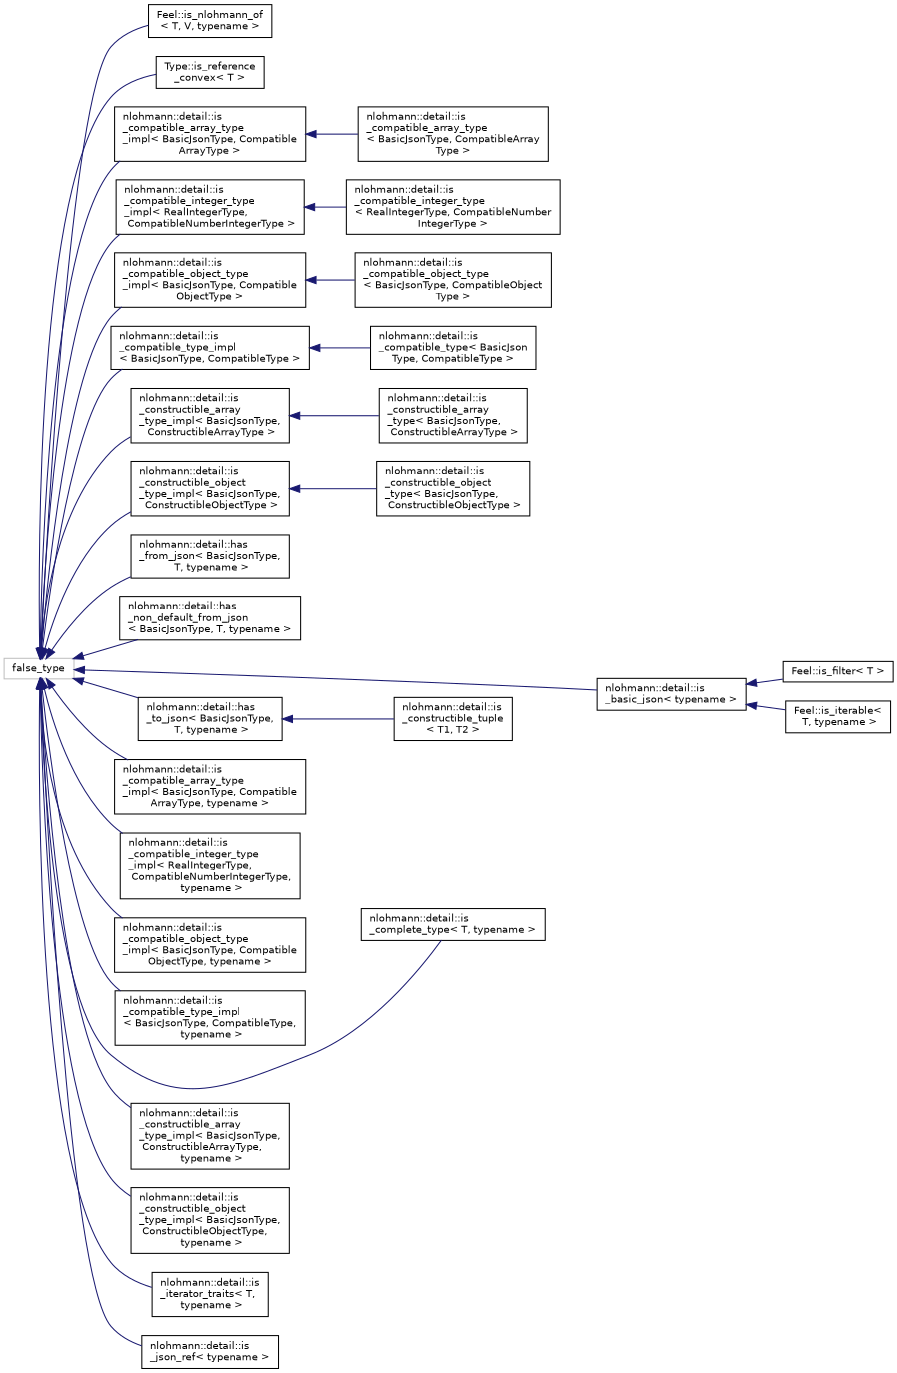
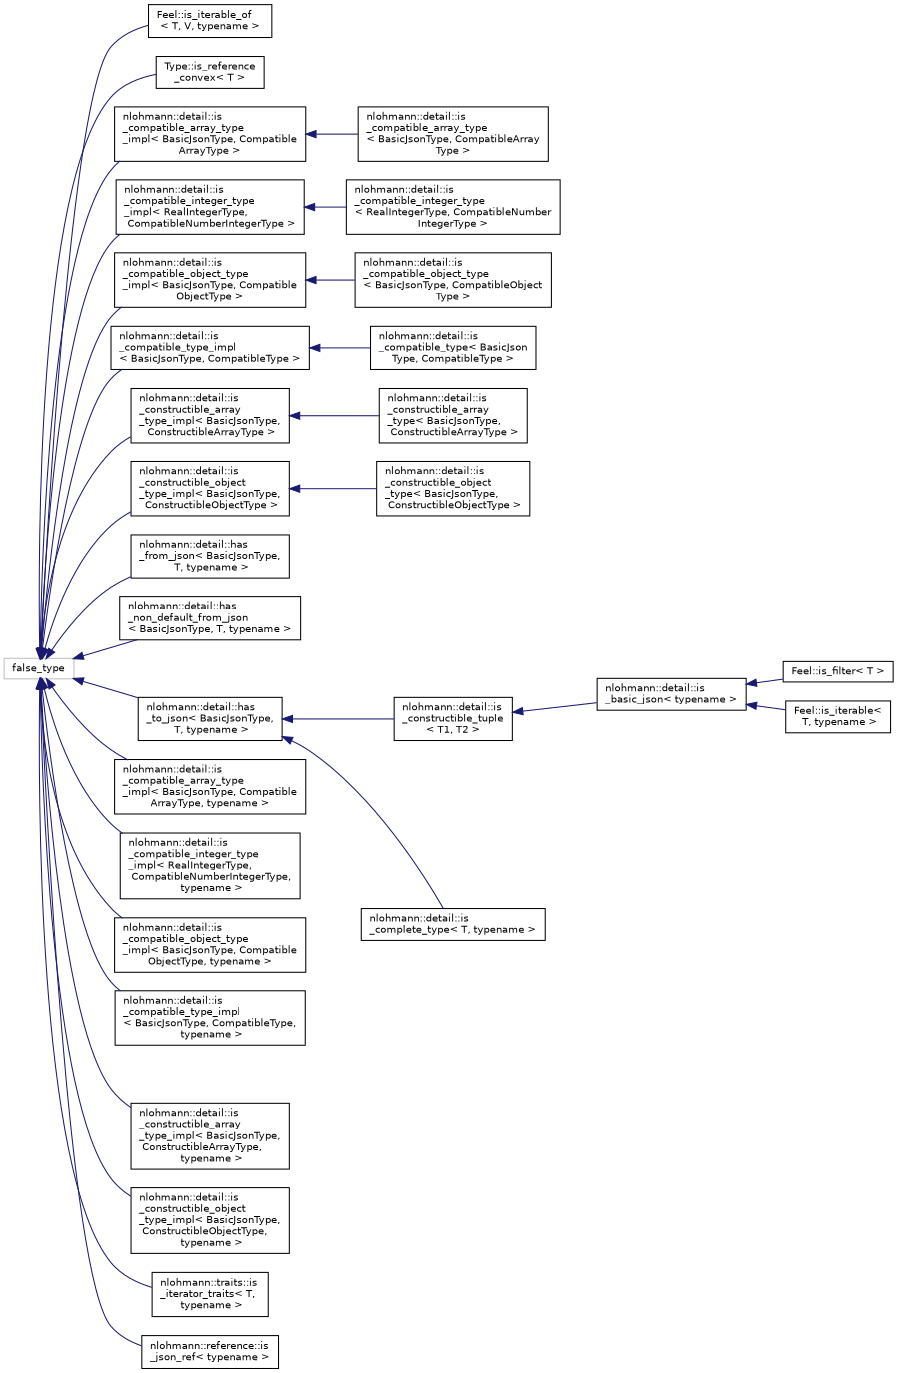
(210, 21) -> (210, 21)
(341, 679) -> (560, 707)
(116, 1058) -> (378, 815)
(210, 1294) -> (210, 1294)
(210, 1352) -> (210, 1352)
